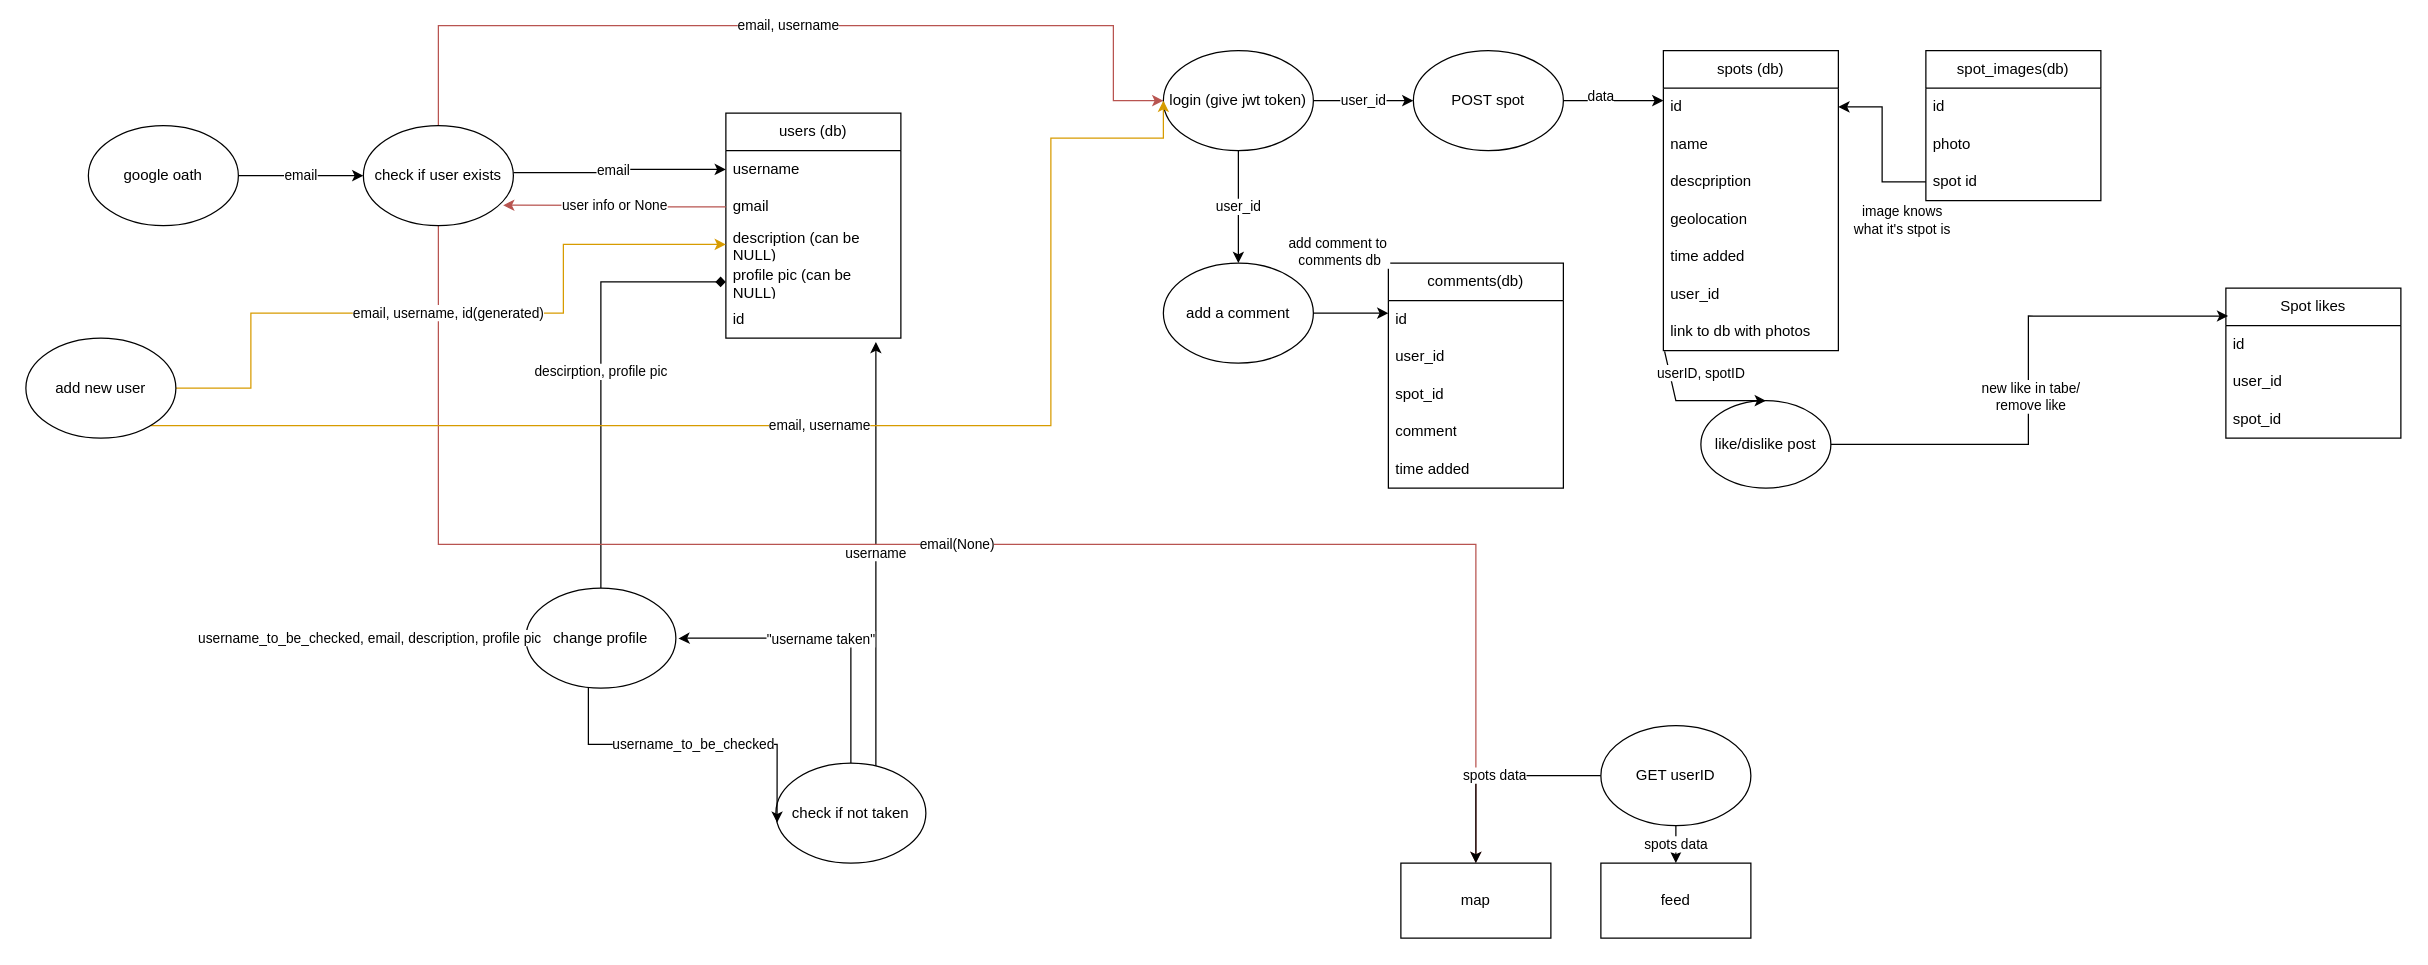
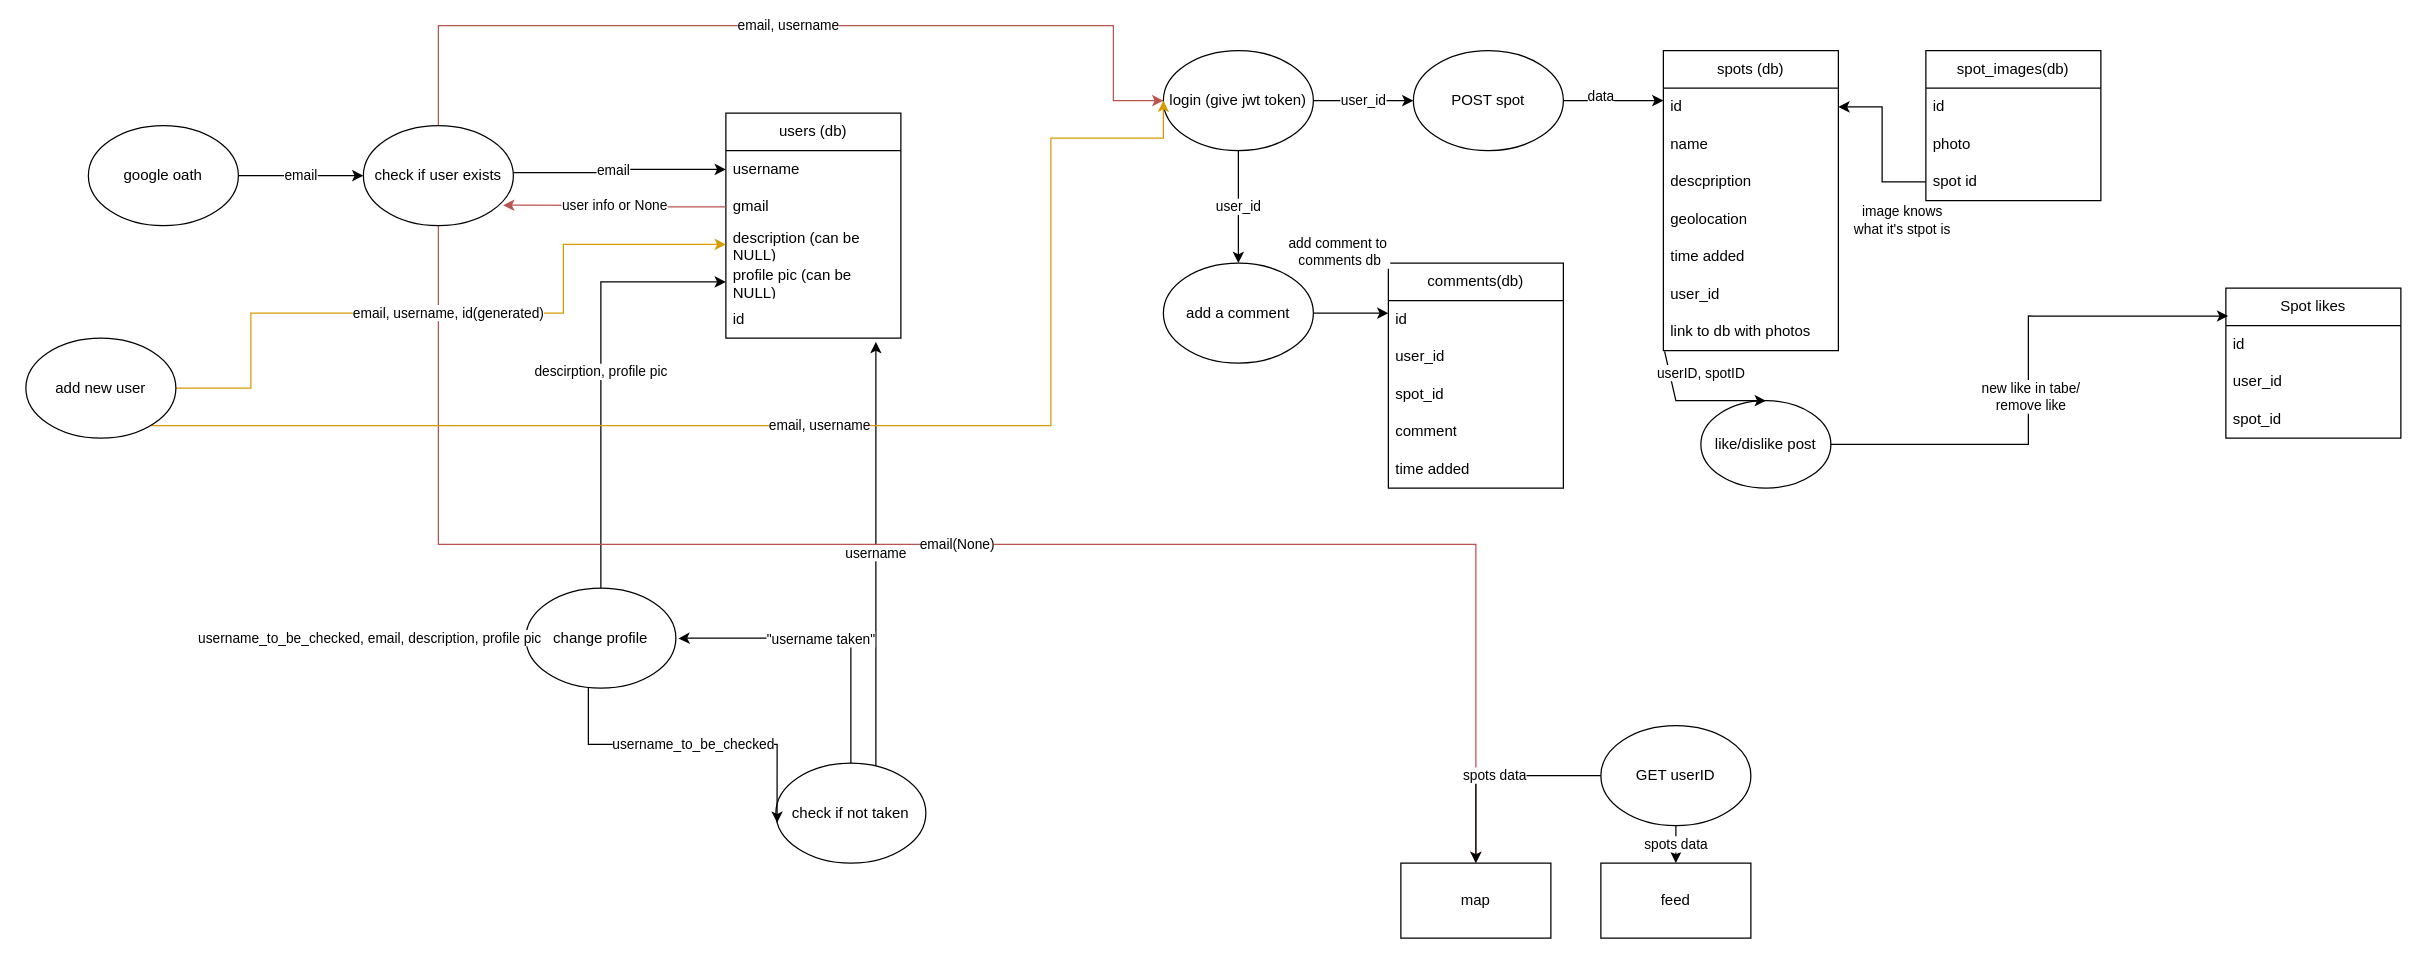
(715, 282) -> (716, 282)
